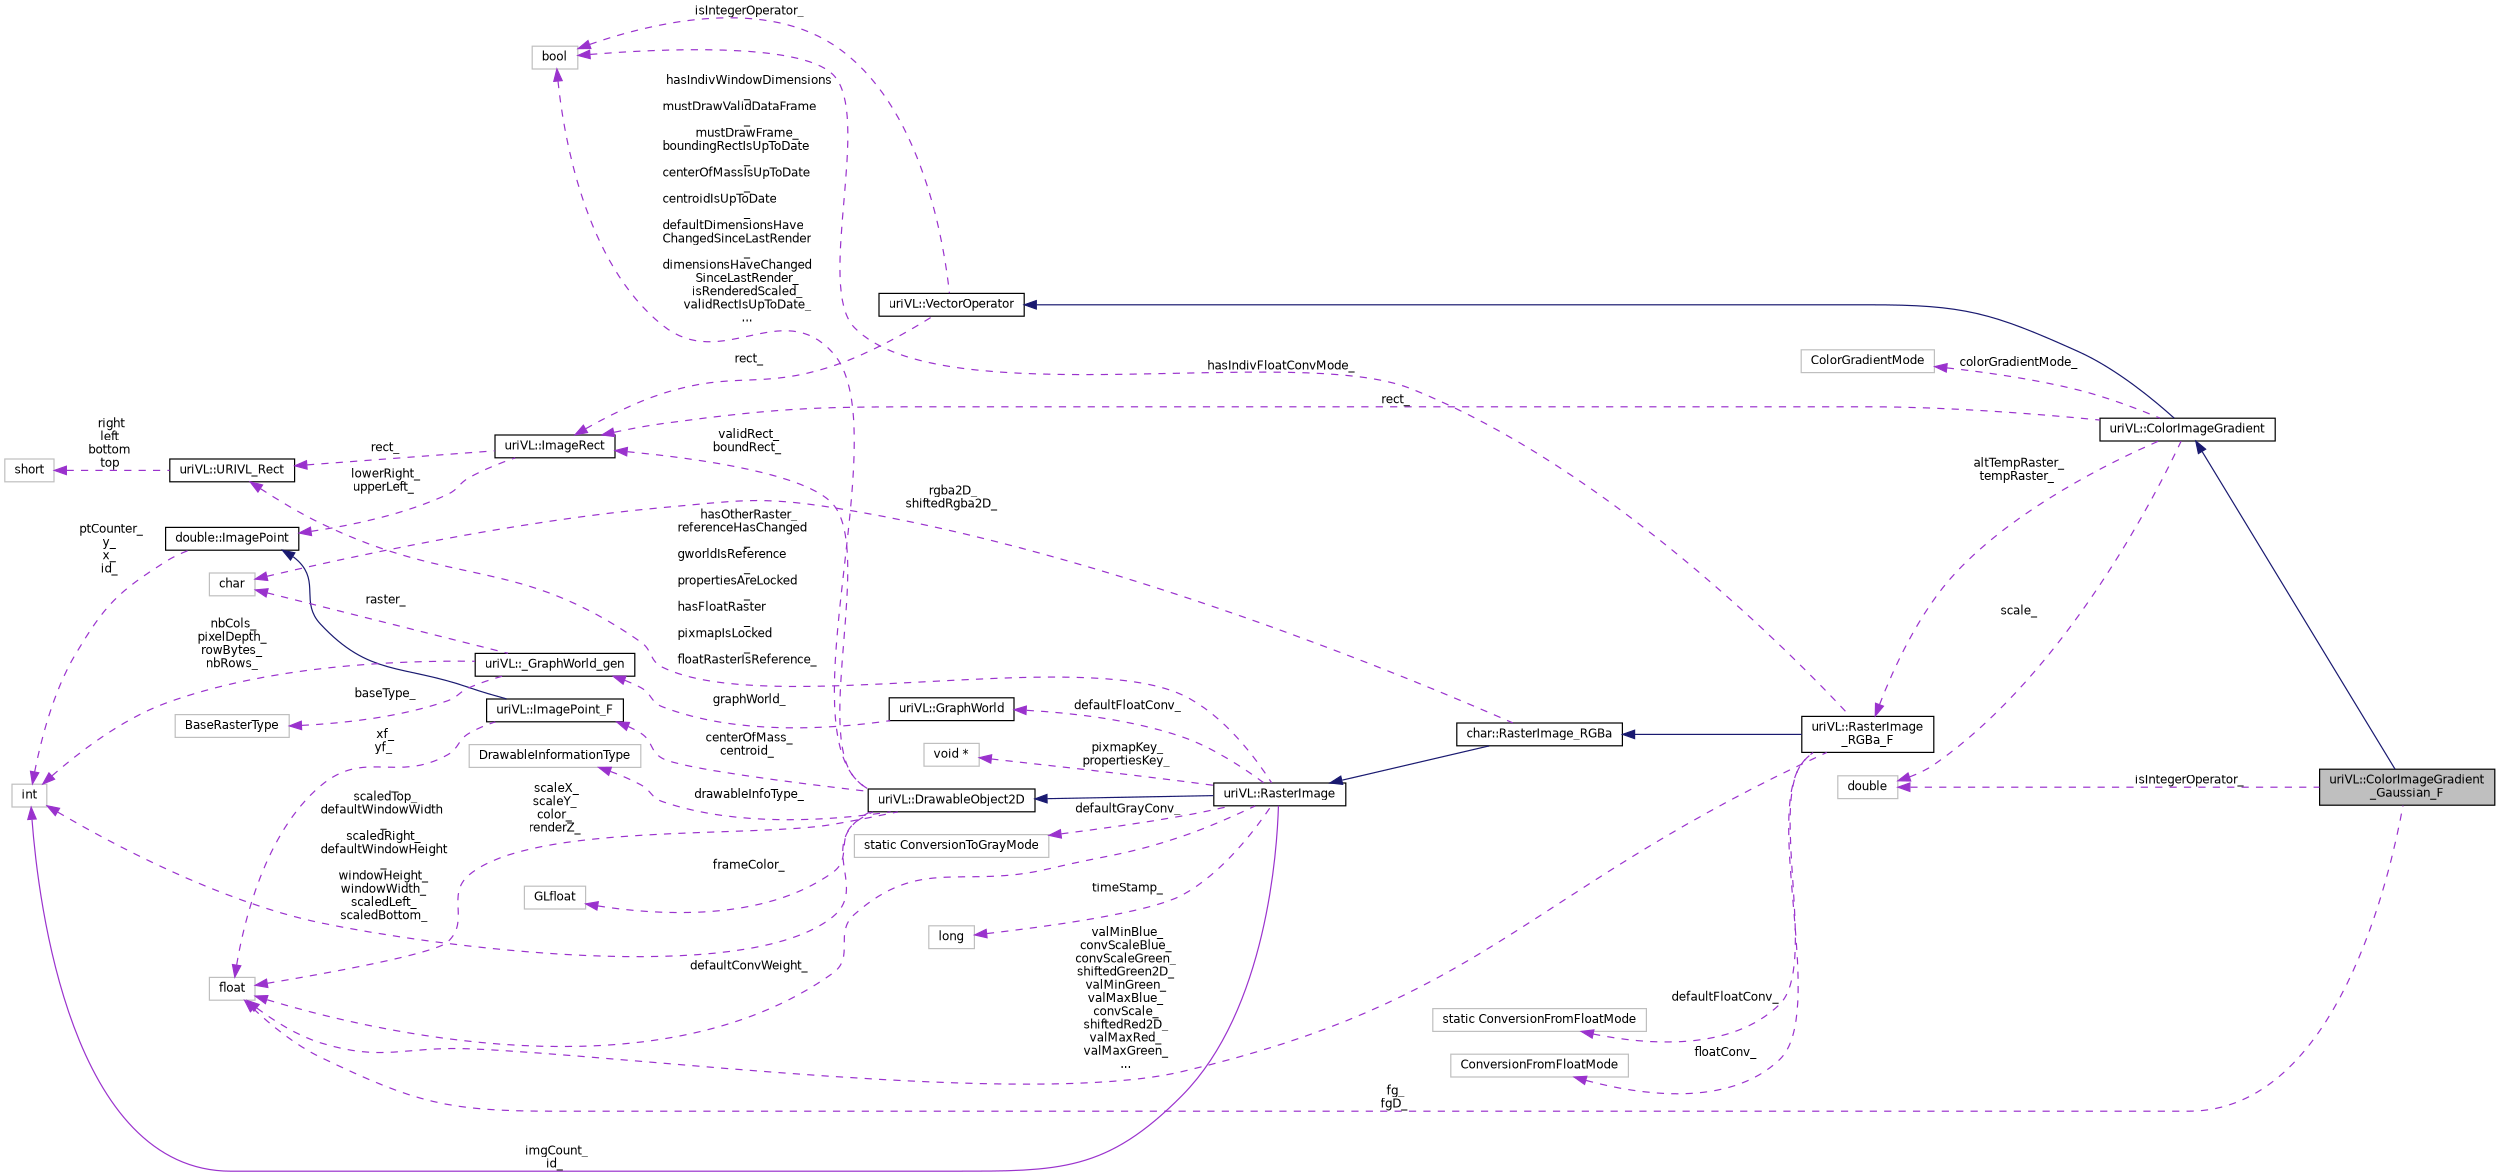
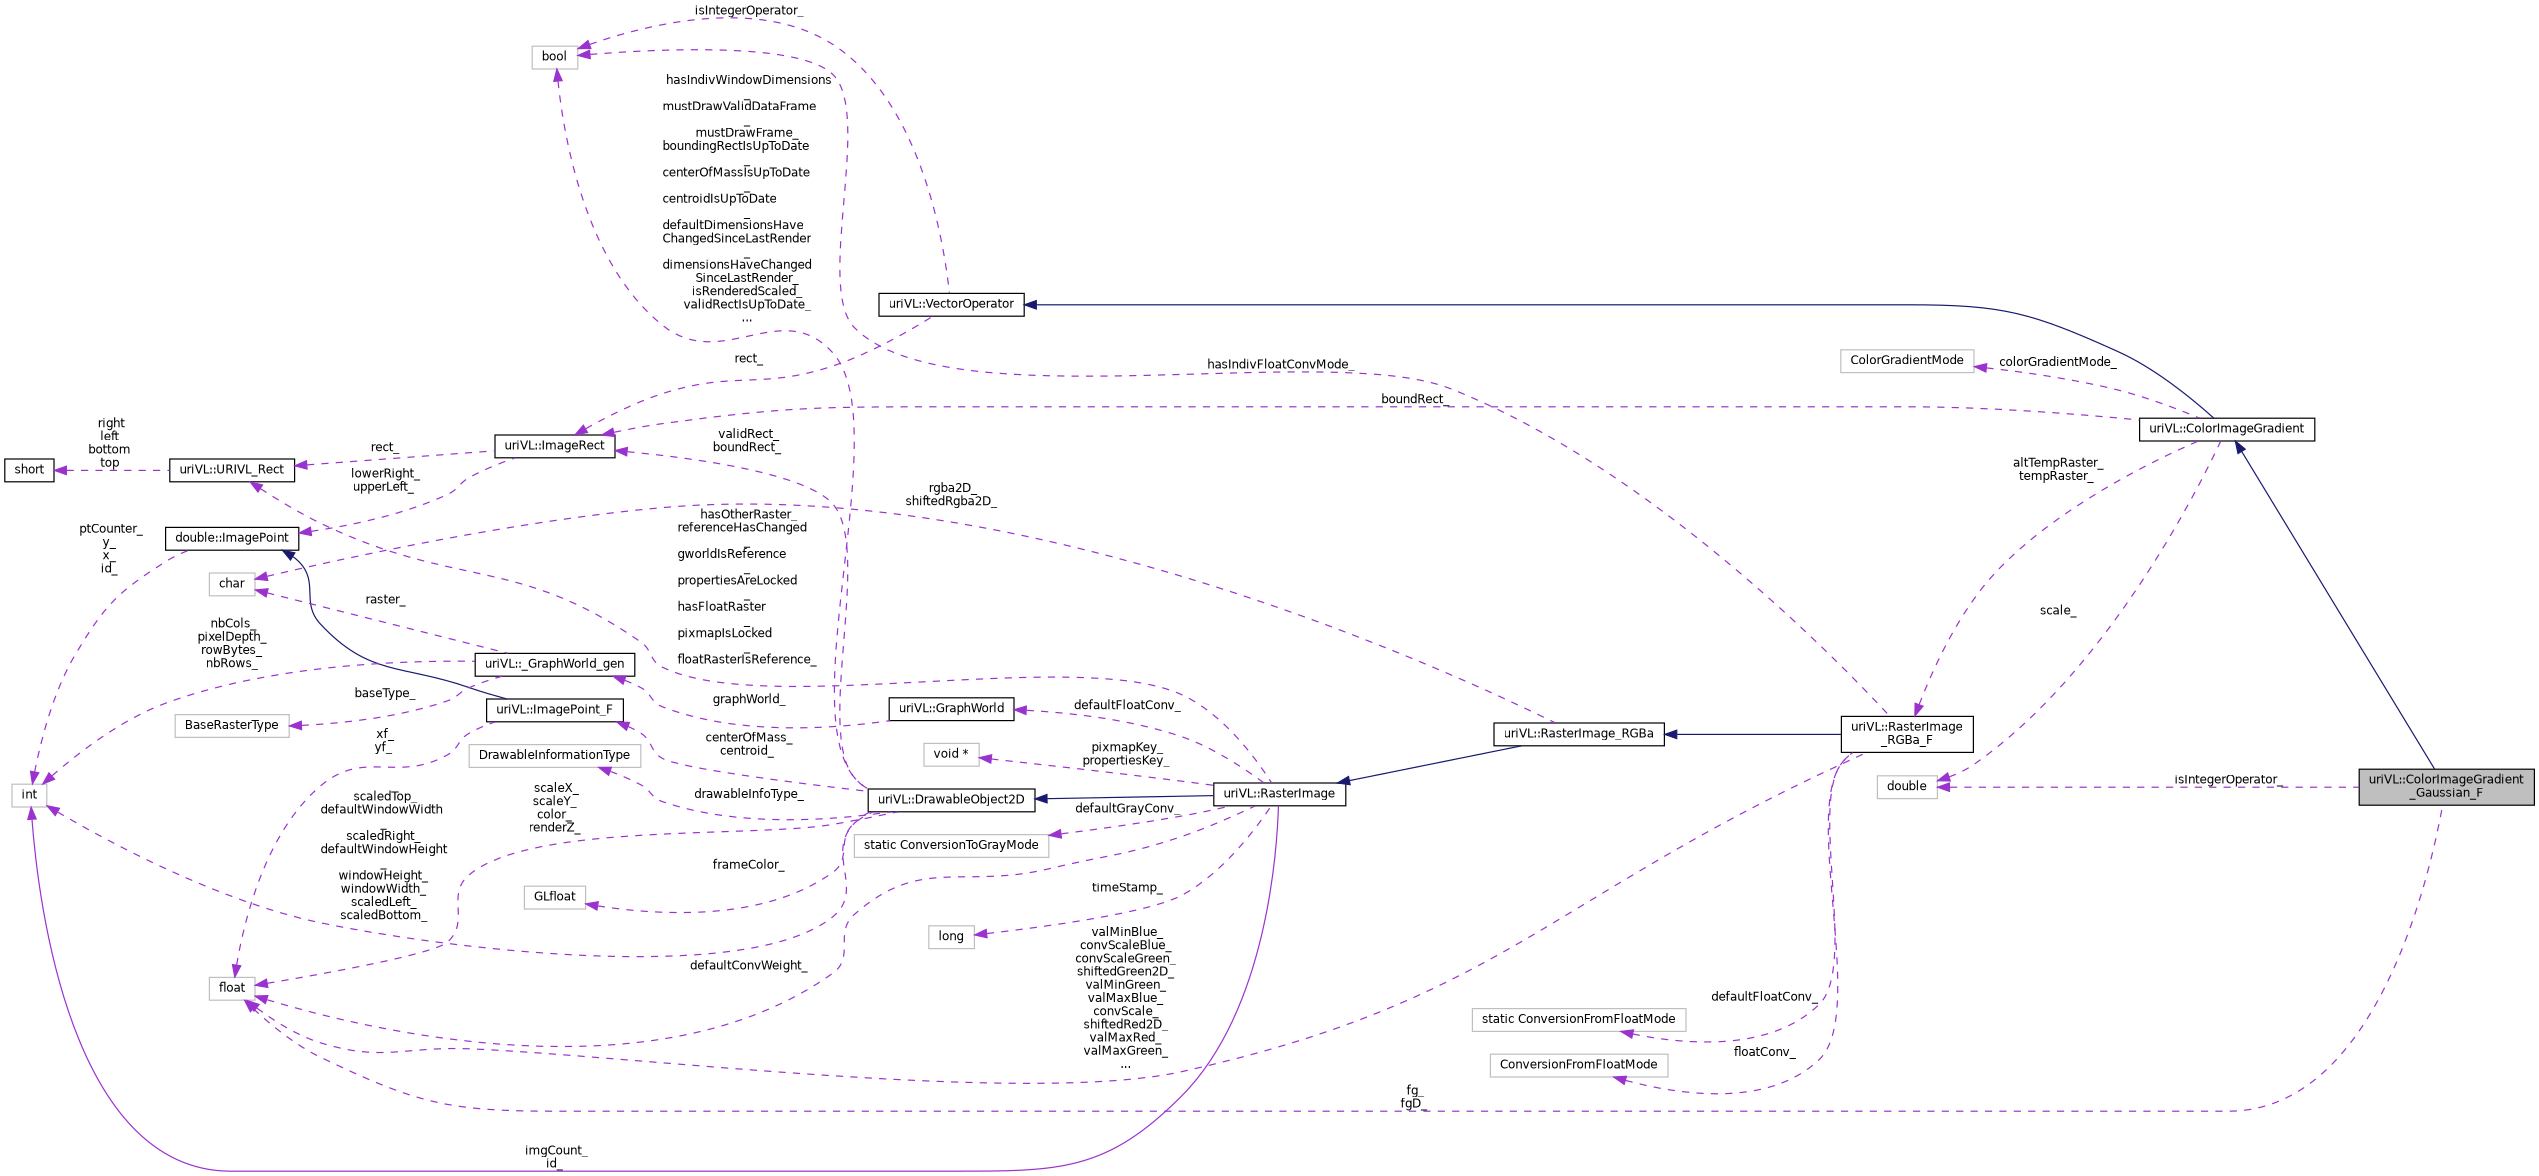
(1394, 400) -> (1414, 400)
(29, 470) -> (29, 470)
(1540, 734) -> (1579, 734)
